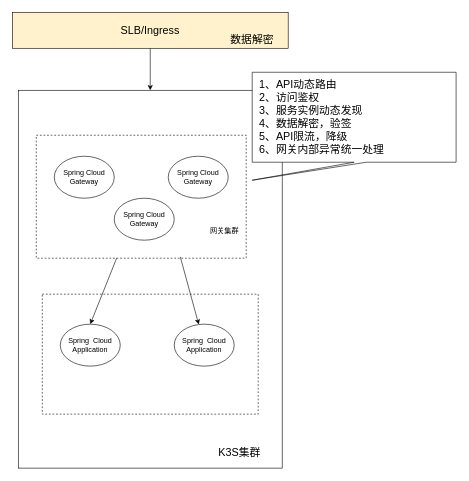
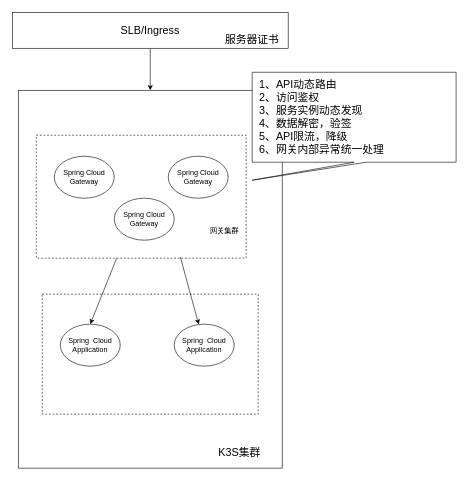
(150, 30) -> (150, 30)
(252, 39) -> (252, 39)
